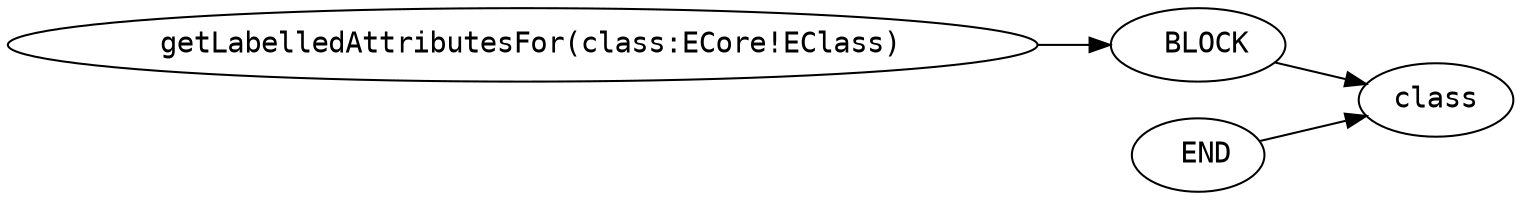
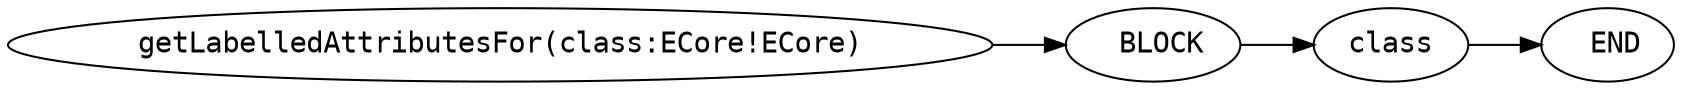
(523, 45) -> (500, 45)
(1303, 131) -> (1494, 45)
